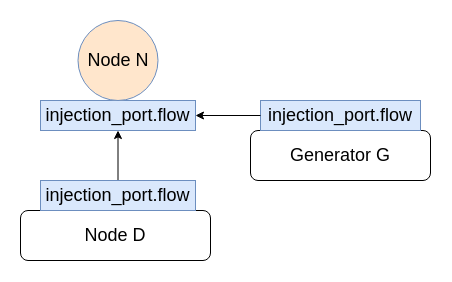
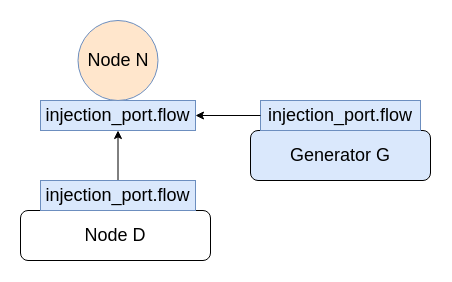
(341, 156) -> (341, 156)
